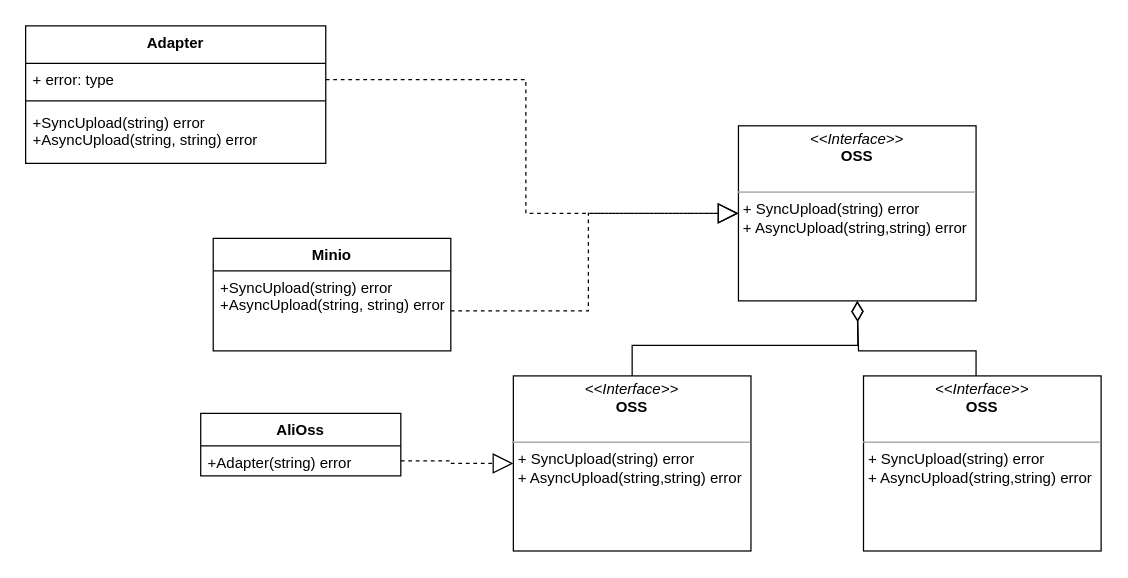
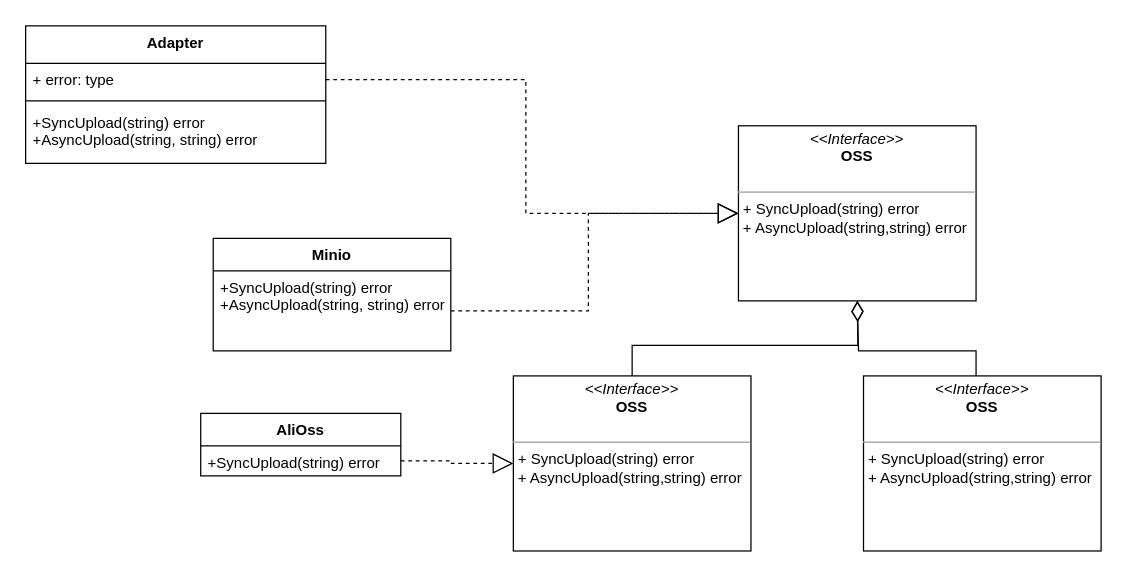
(297, 463) -> (302, 472)
